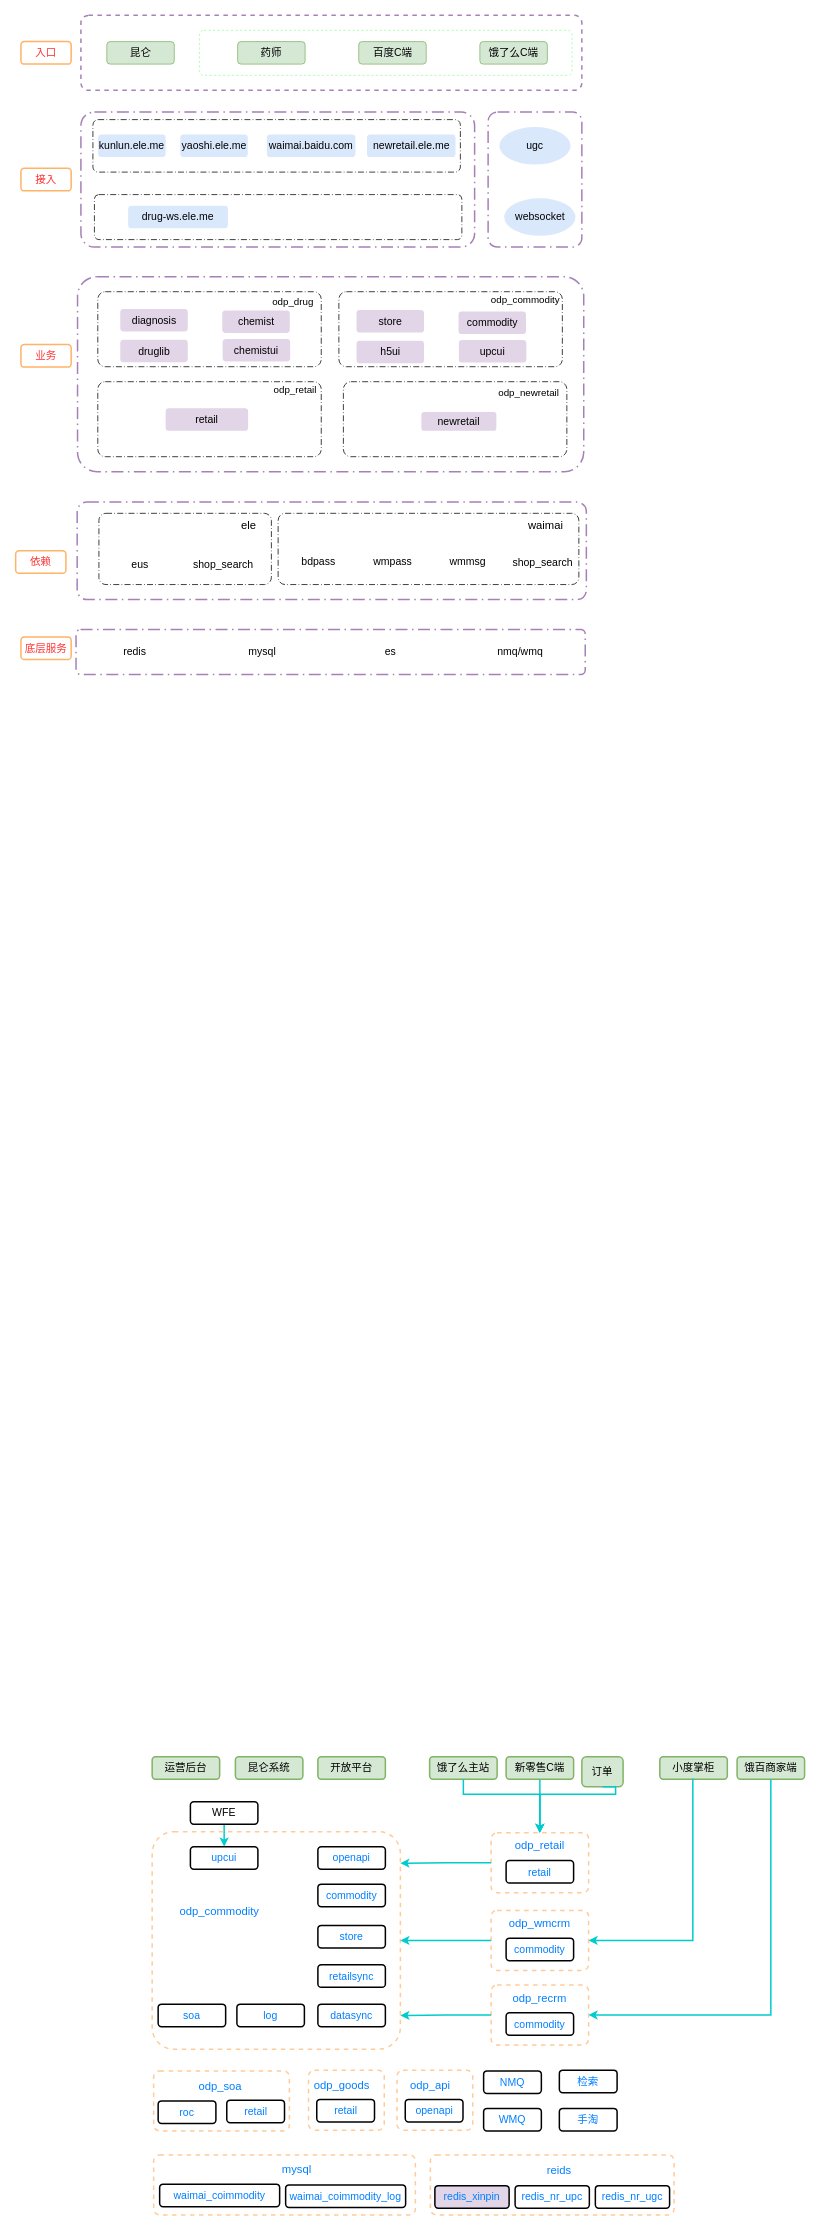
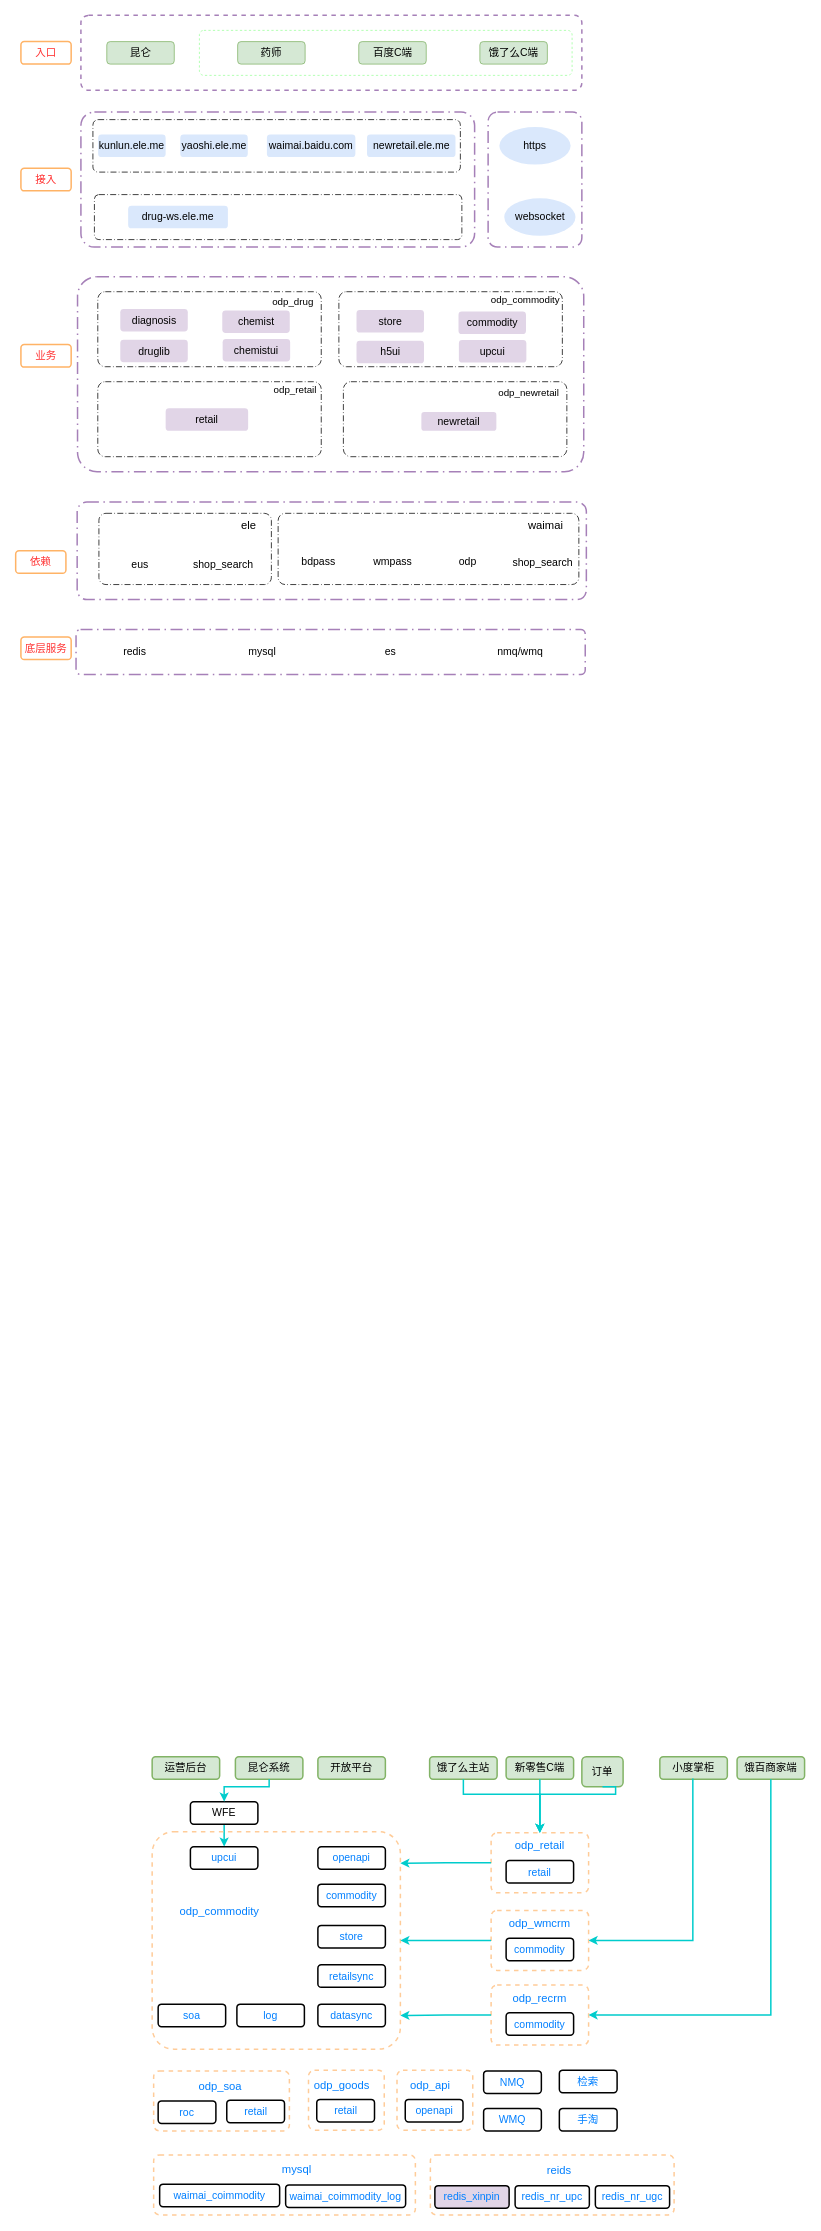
(535, 146) -> (535, 146)
(468, 562) -> (468, 562)
none -> (246, 1787)
